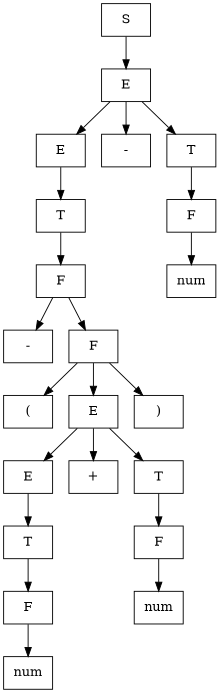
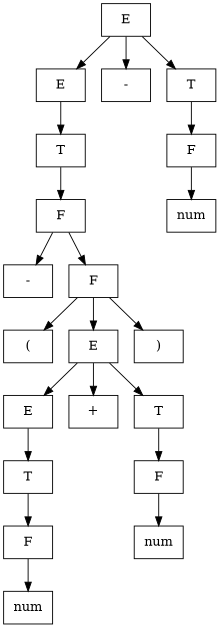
(126, 20) -> none
